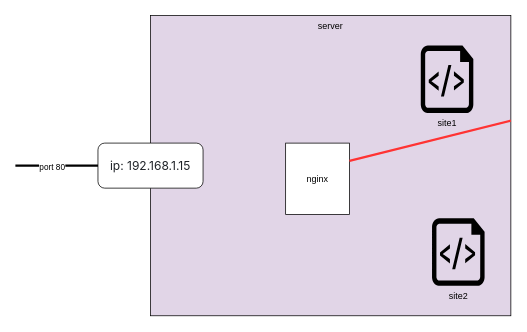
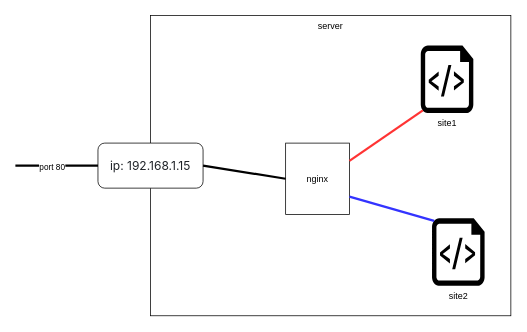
(330, 26) -> (330, 26)
(430, 141) -> (385, 136)
none -> (244, 172)
none -> (391, 208)
